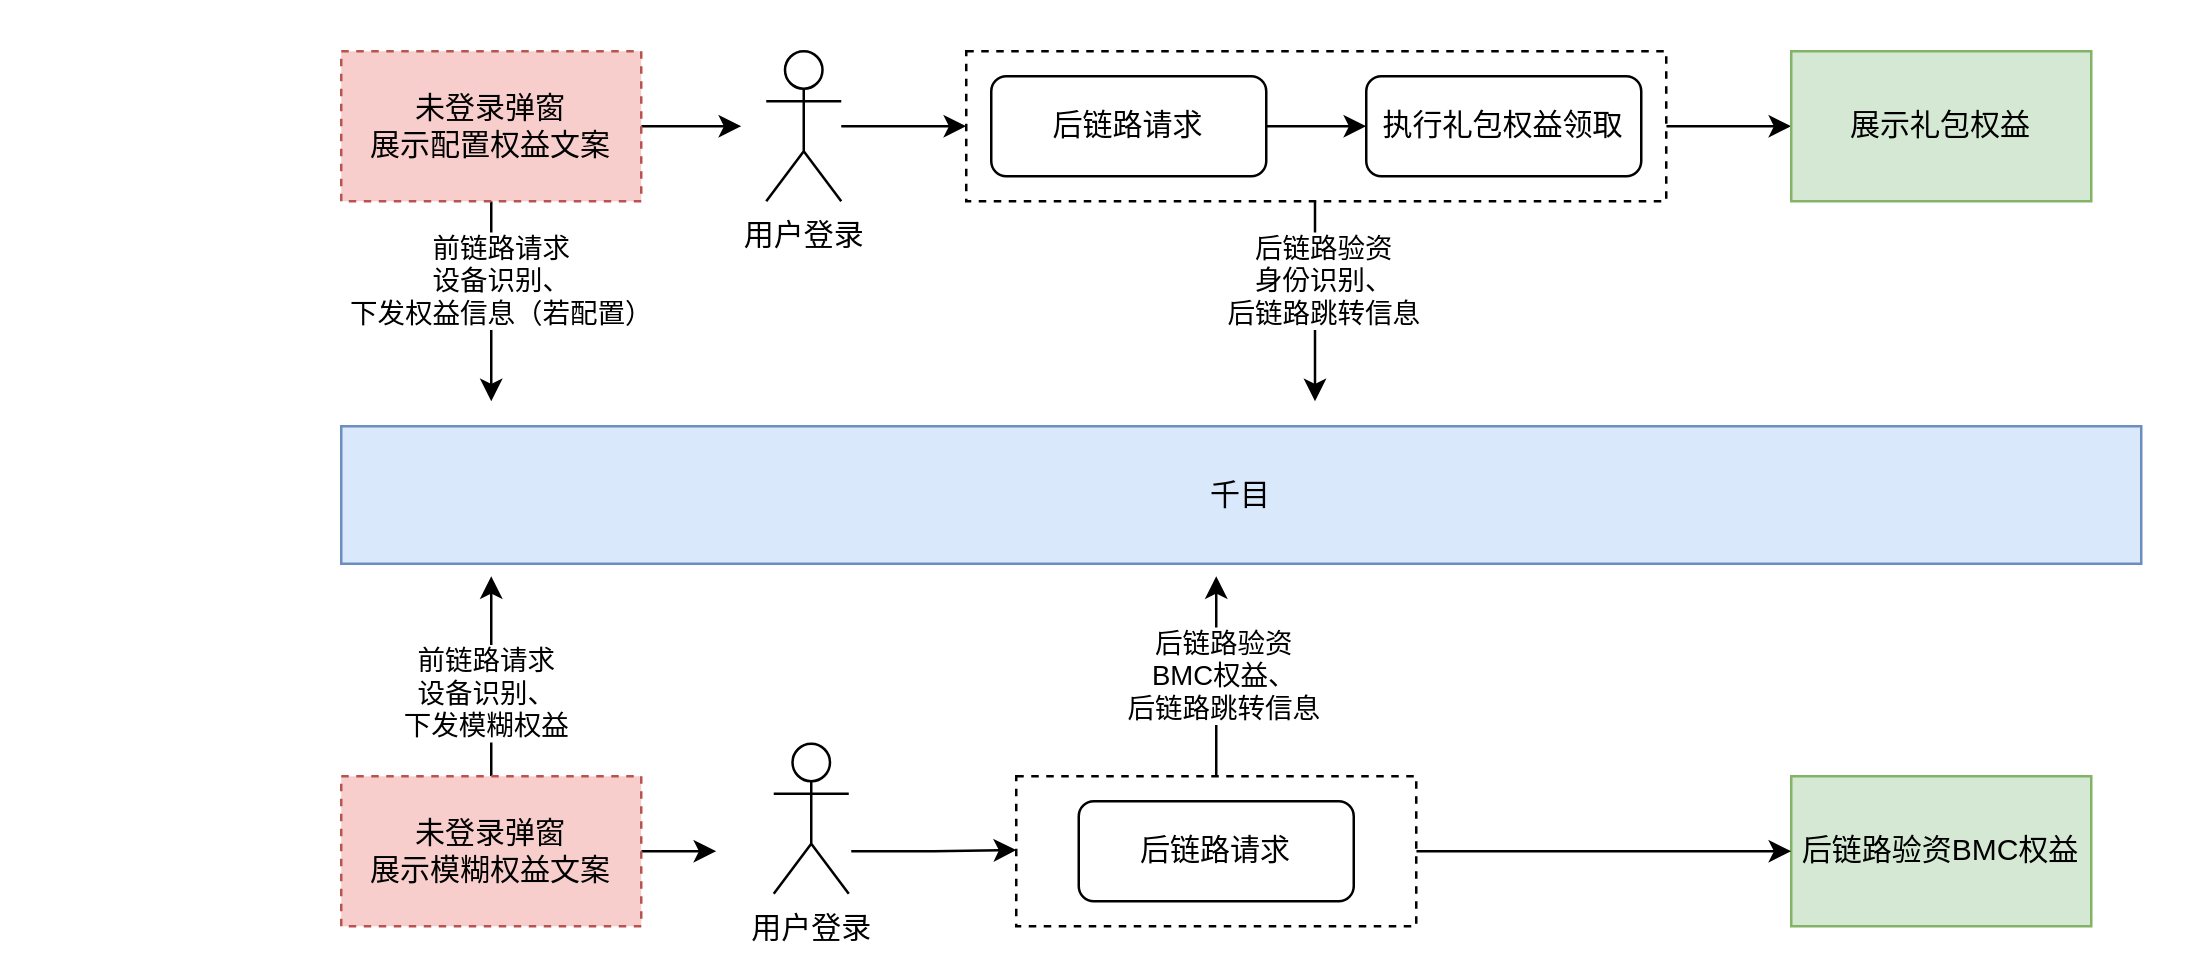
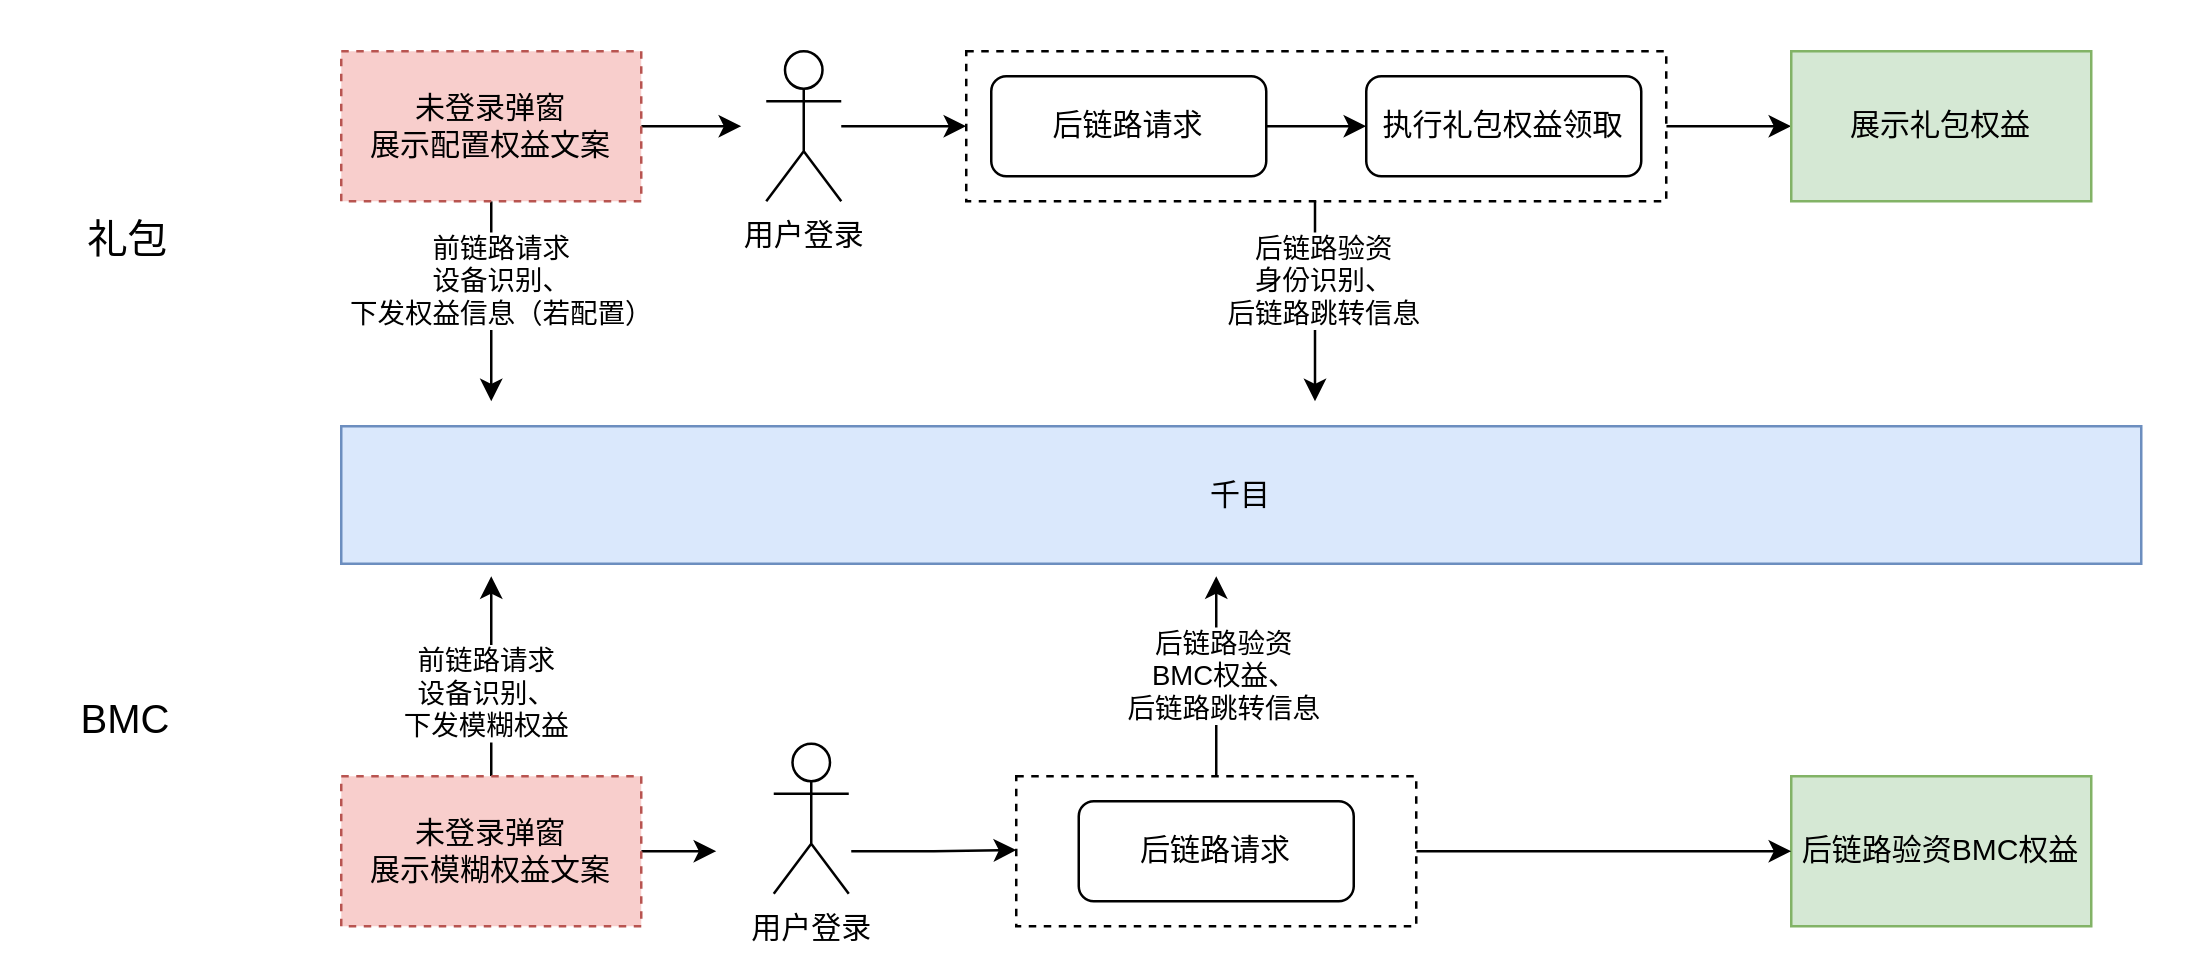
none -> (129, 239)
none -> (126, 719)
